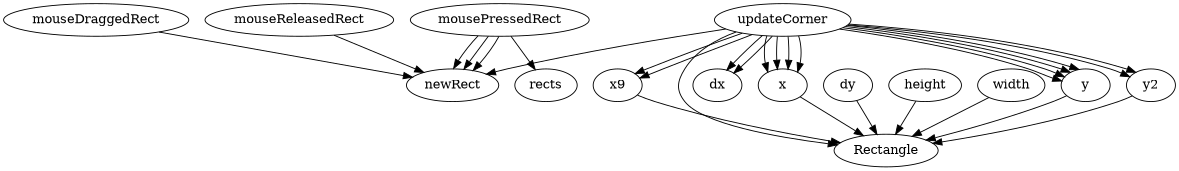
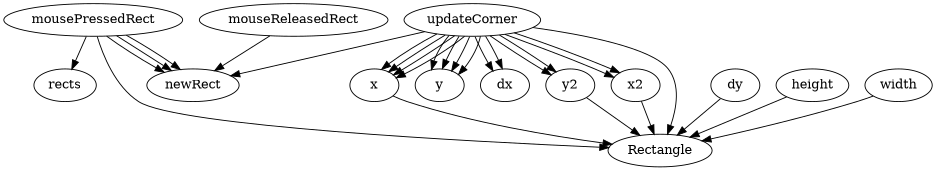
(96, 20) -> none
(618, 85) -> (636, 85)
(1002, 119) -> (328, 131)
